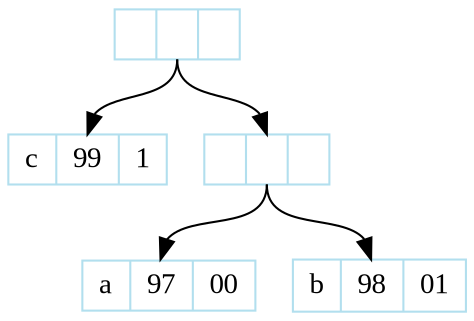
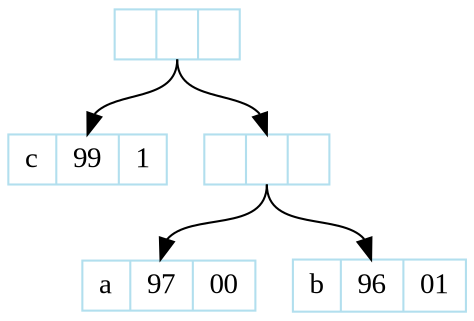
(372, 285) -> (372, 285)
